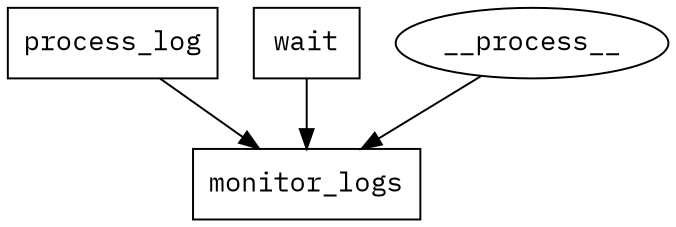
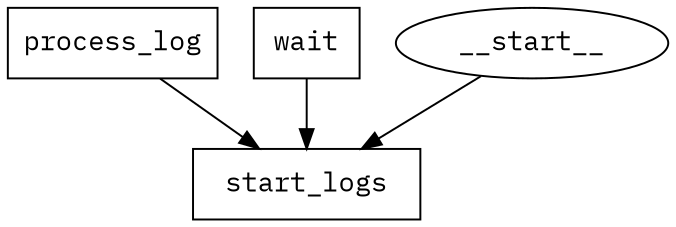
(532, 43) -> (532, 43)
(307, 184) -> (307, 184)
